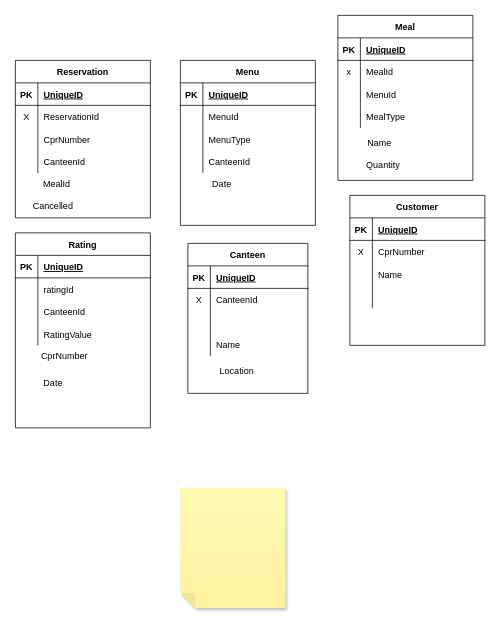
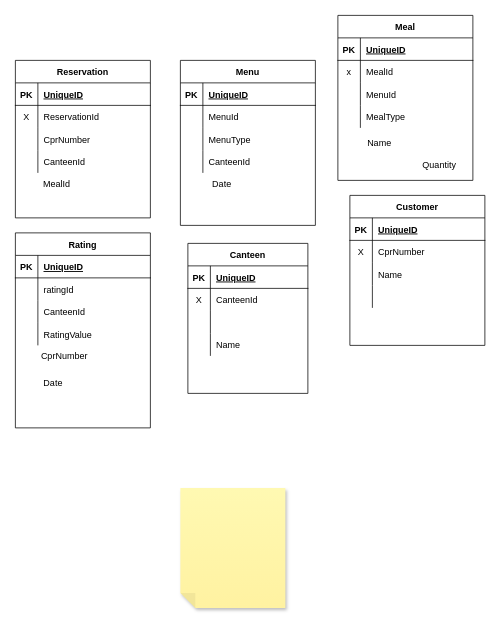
(383, 165) -> (439, 165)
(53, 207) -> none
(237, 372) -> none
